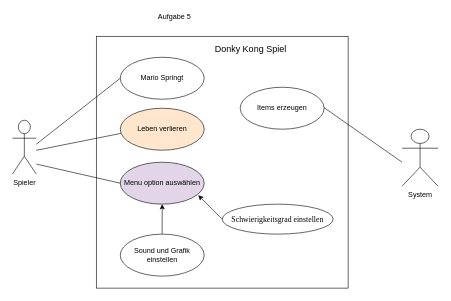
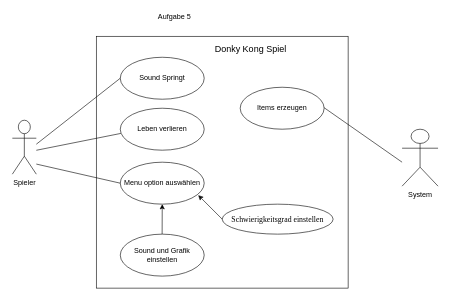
(162, 78) -> (162, 78)
(162, 129) -> (162, 129)
(162, 183) -> (162, 183)
